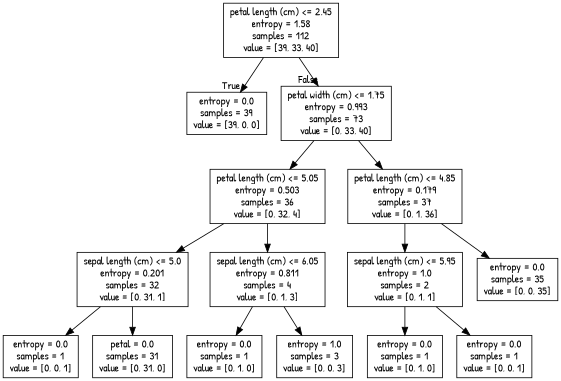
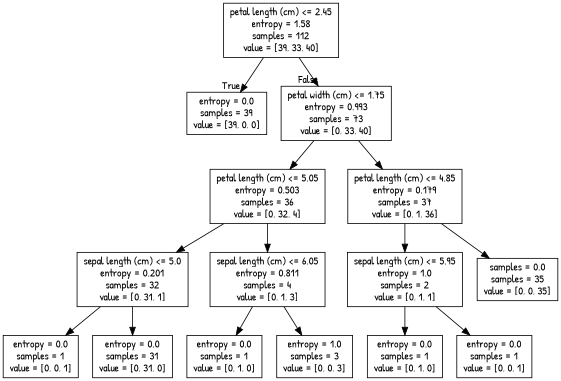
(518, 280) -> (518, 280)
(133, 357) -> (133, 357)
